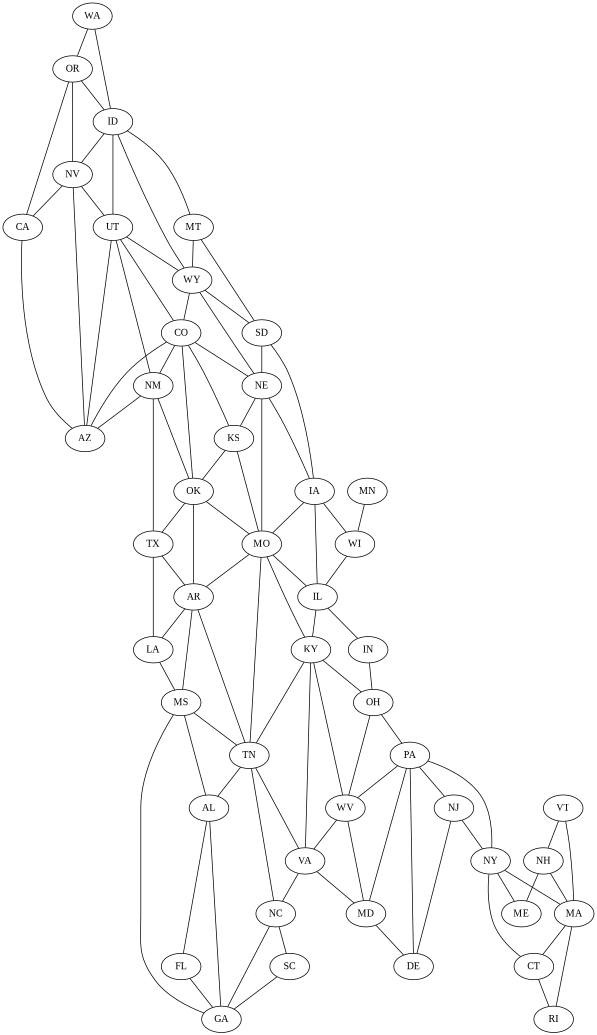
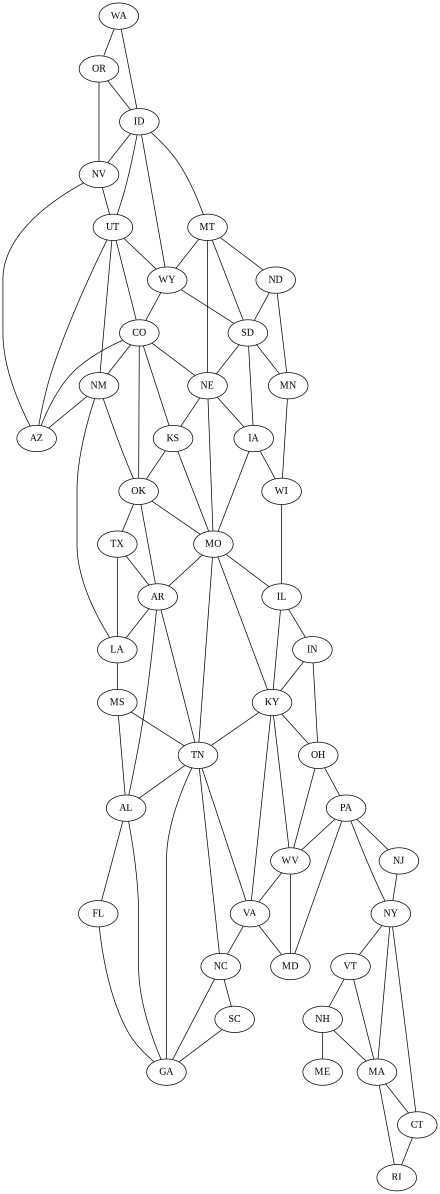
(23, 227) -> none
none -> (276, 280)
(227, 333) -> (208, 300)
none -> (268, 359)
(153, 465) -> (77, 520)
(316, 544) -> none
(187, 650) -> (146, 703)
none -> (292, 676)
(141, 876) -> (166, 911)
(506, 887) -> (371, 940)
(414, 967) -> none
